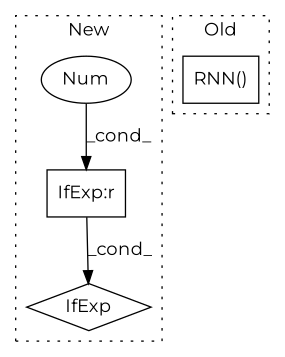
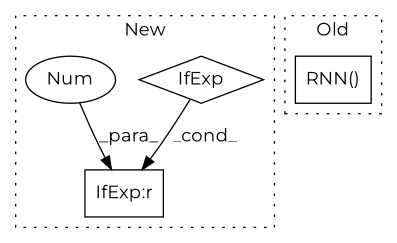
(119, 137) -> (129, 137)
(87, 244) -> (171, 130)
